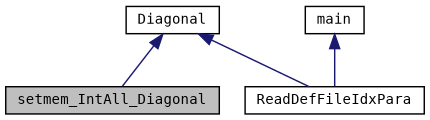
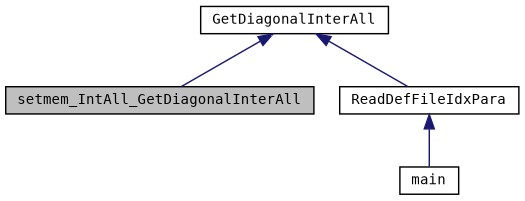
(173, 20) -> (295, 20)
(335, 68) -> (429, 148)
(113, 100) -> (160, 100)
